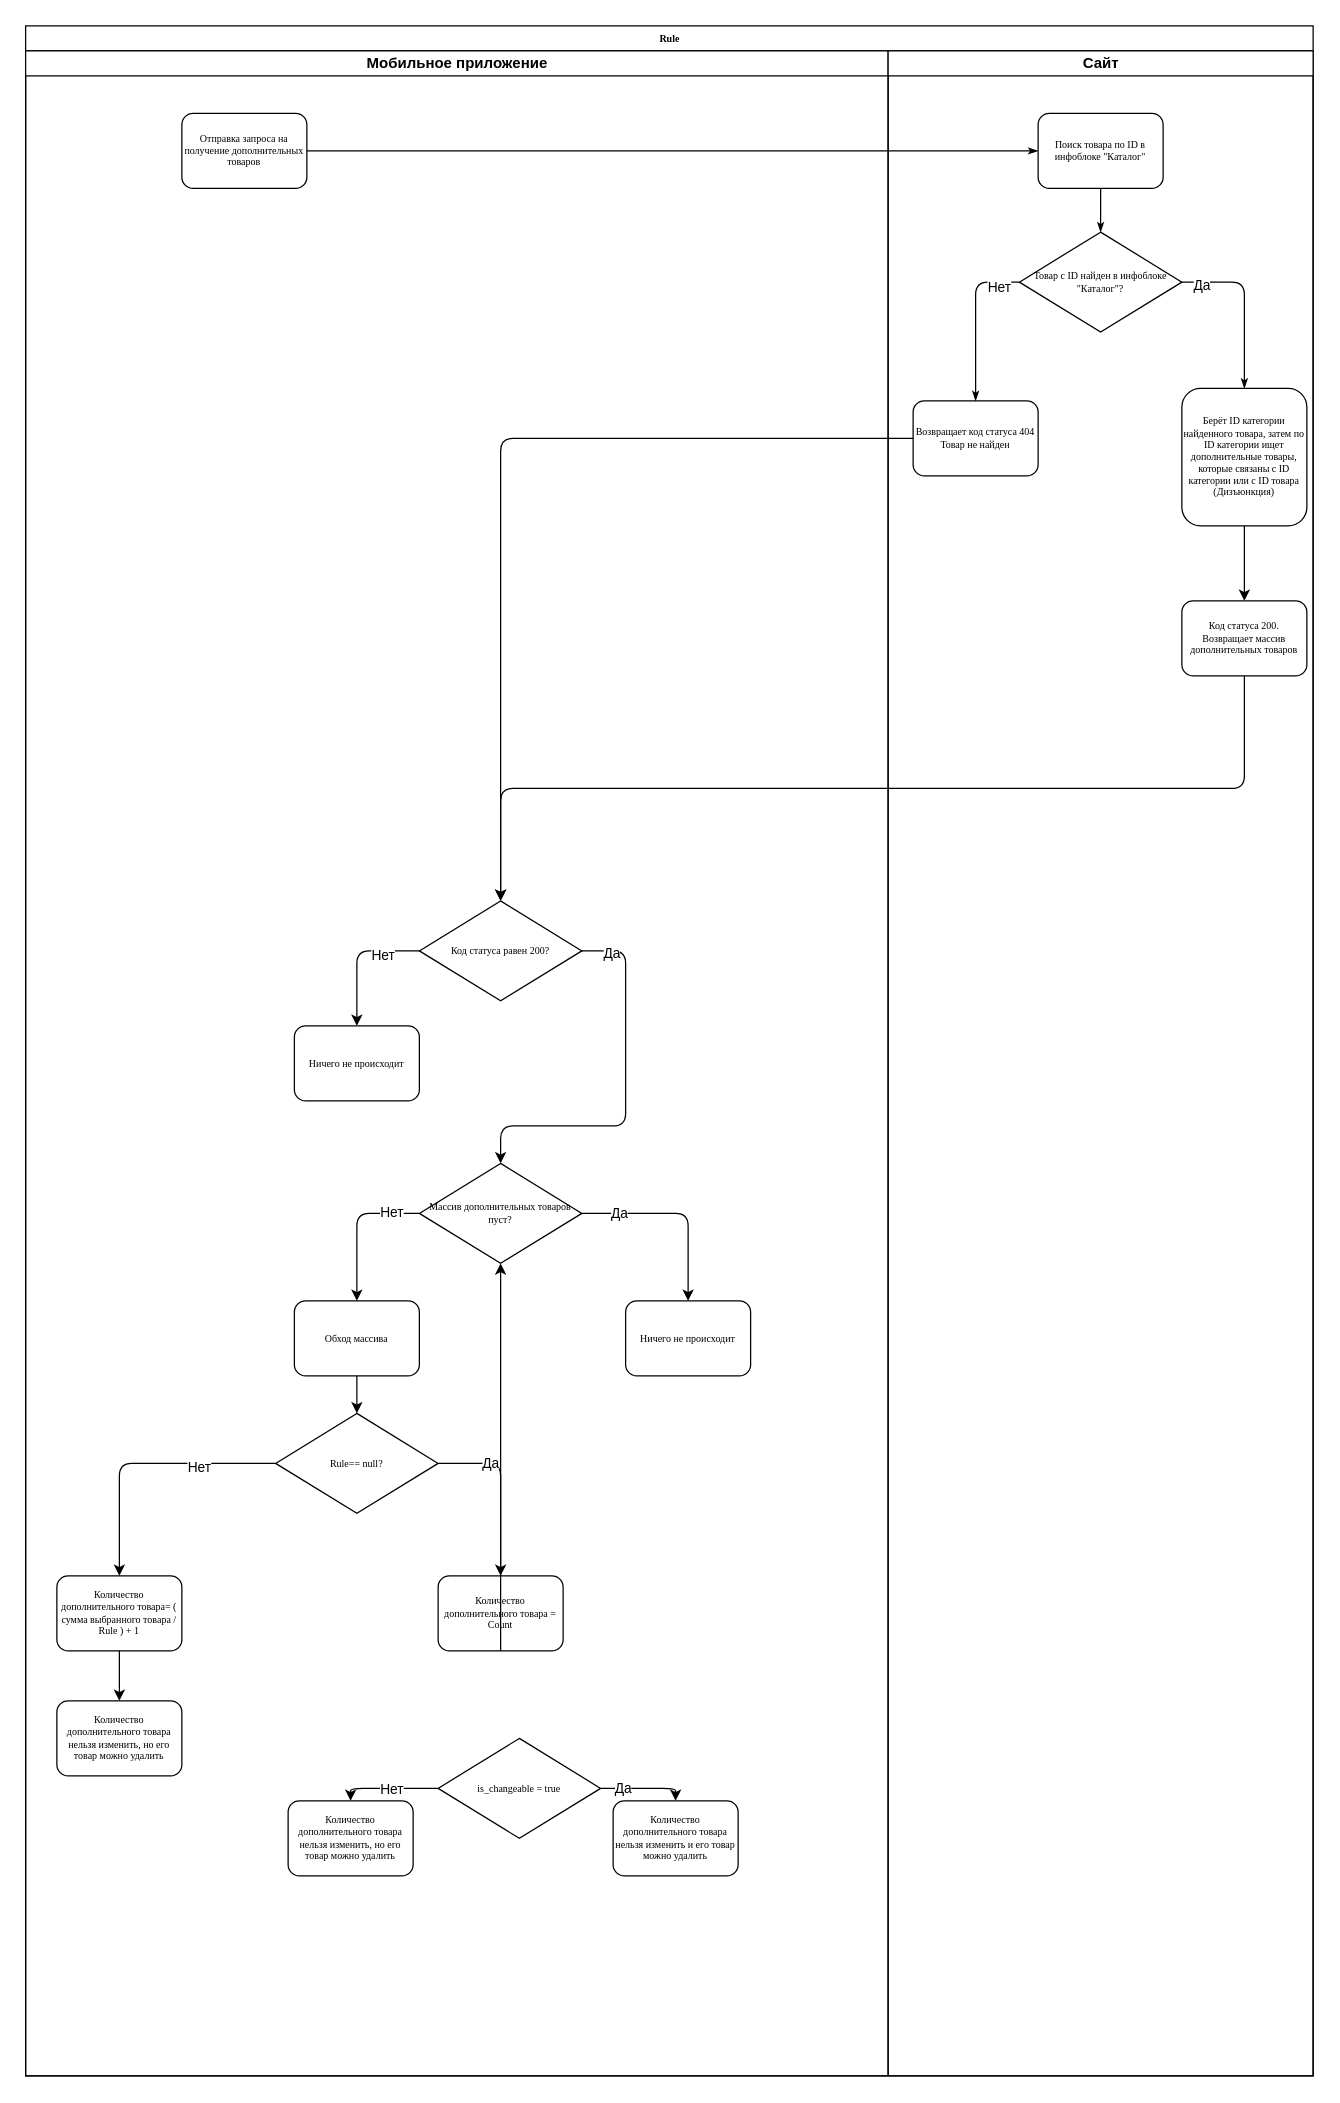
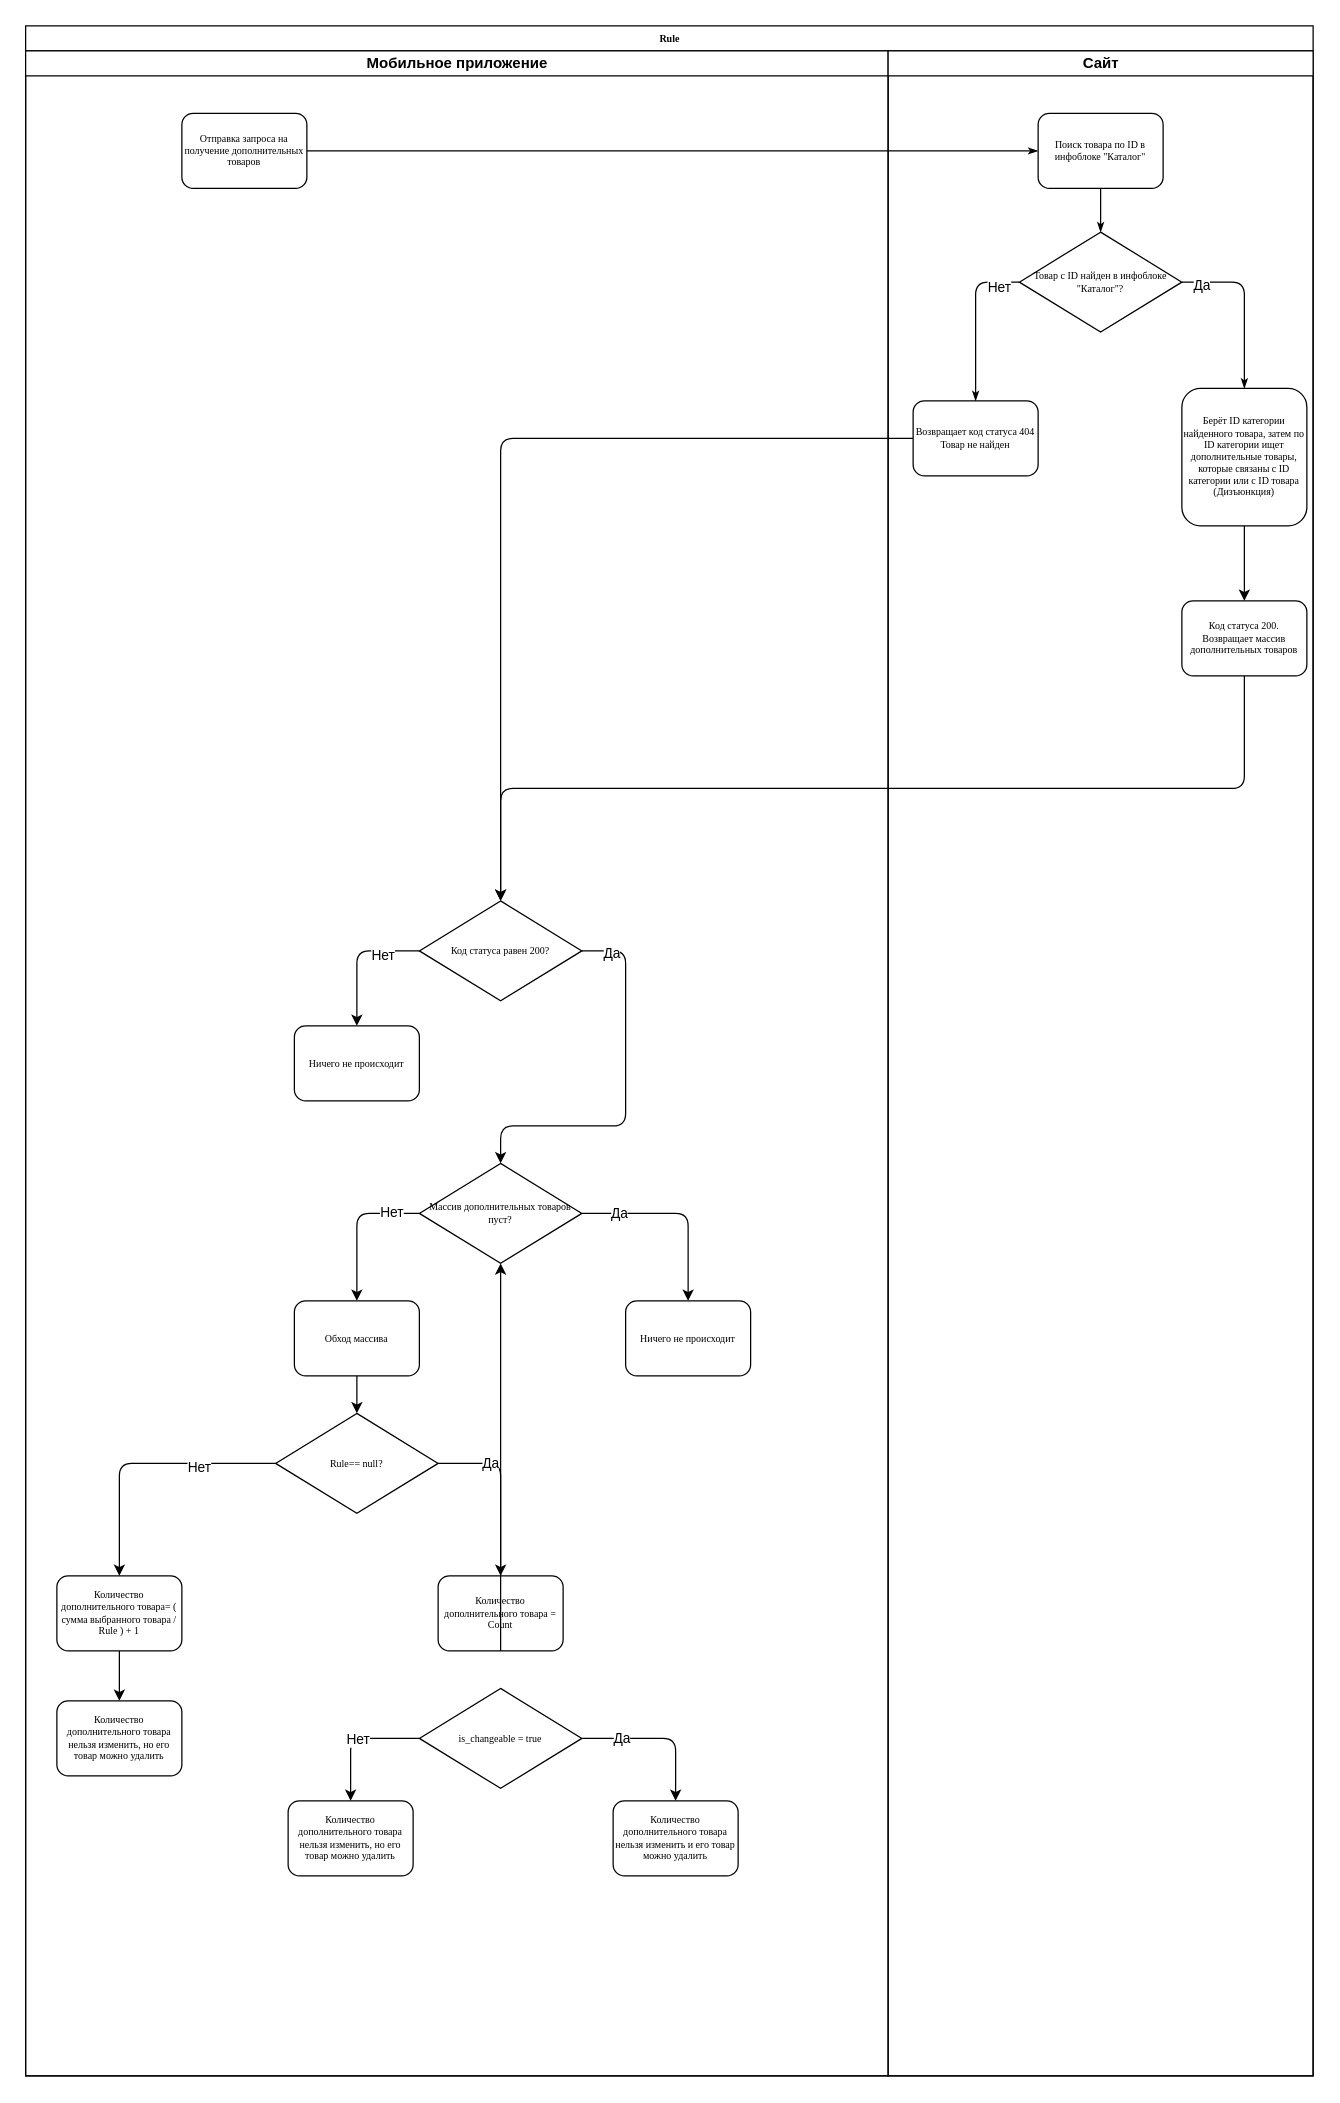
(519, 1788) -> (501, 1738)
